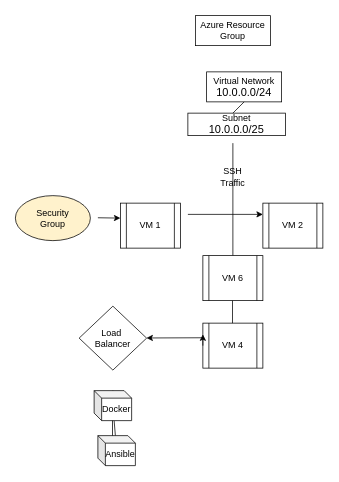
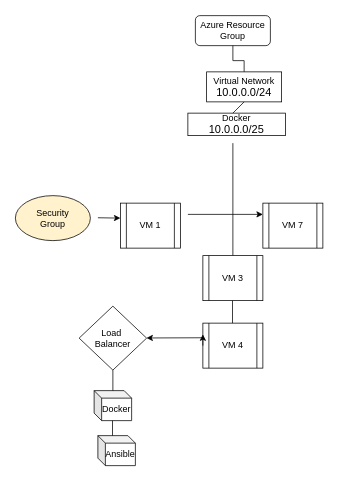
(233, 30) -> (233, 30)
none -> (236, 60)
(237, 124) -> (237, 124)
(233, 177) -> none
(293, 225) -> (293, 225)
(233, 278) -> (233, 278)
(115, 427) -> (113, 380)
